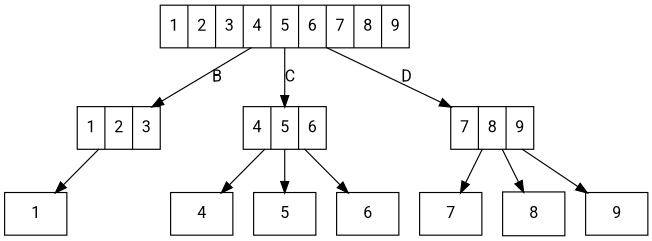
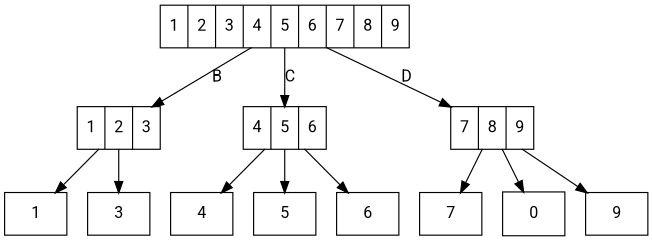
none -> (119, 214)
(534, 214) -> (534, 214)
